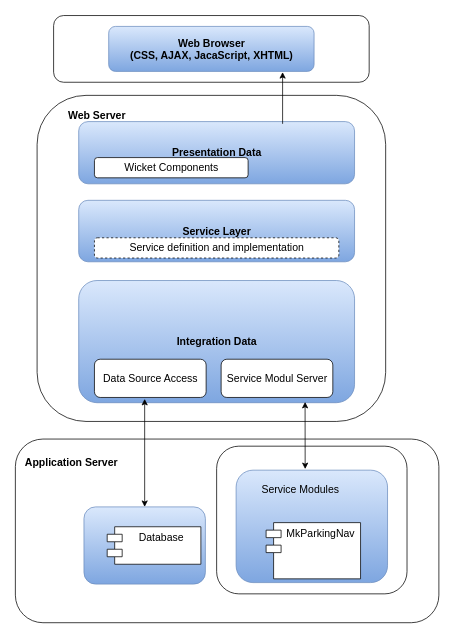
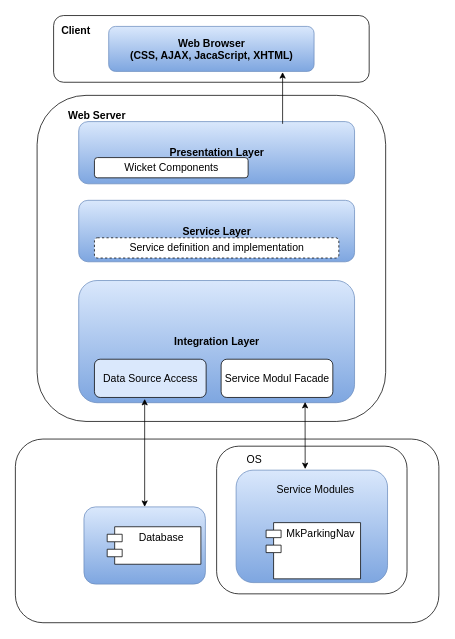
none -> (76, 30)
(217, 153) -> (217, 153)
(217, 342) -> (217, 342)
(150, 378) -> (150, 378)
(278, 378) -> (278, 378)
none -> (254, 459)
(72, 462) -> none
(300, 490) -> (315, 490)
